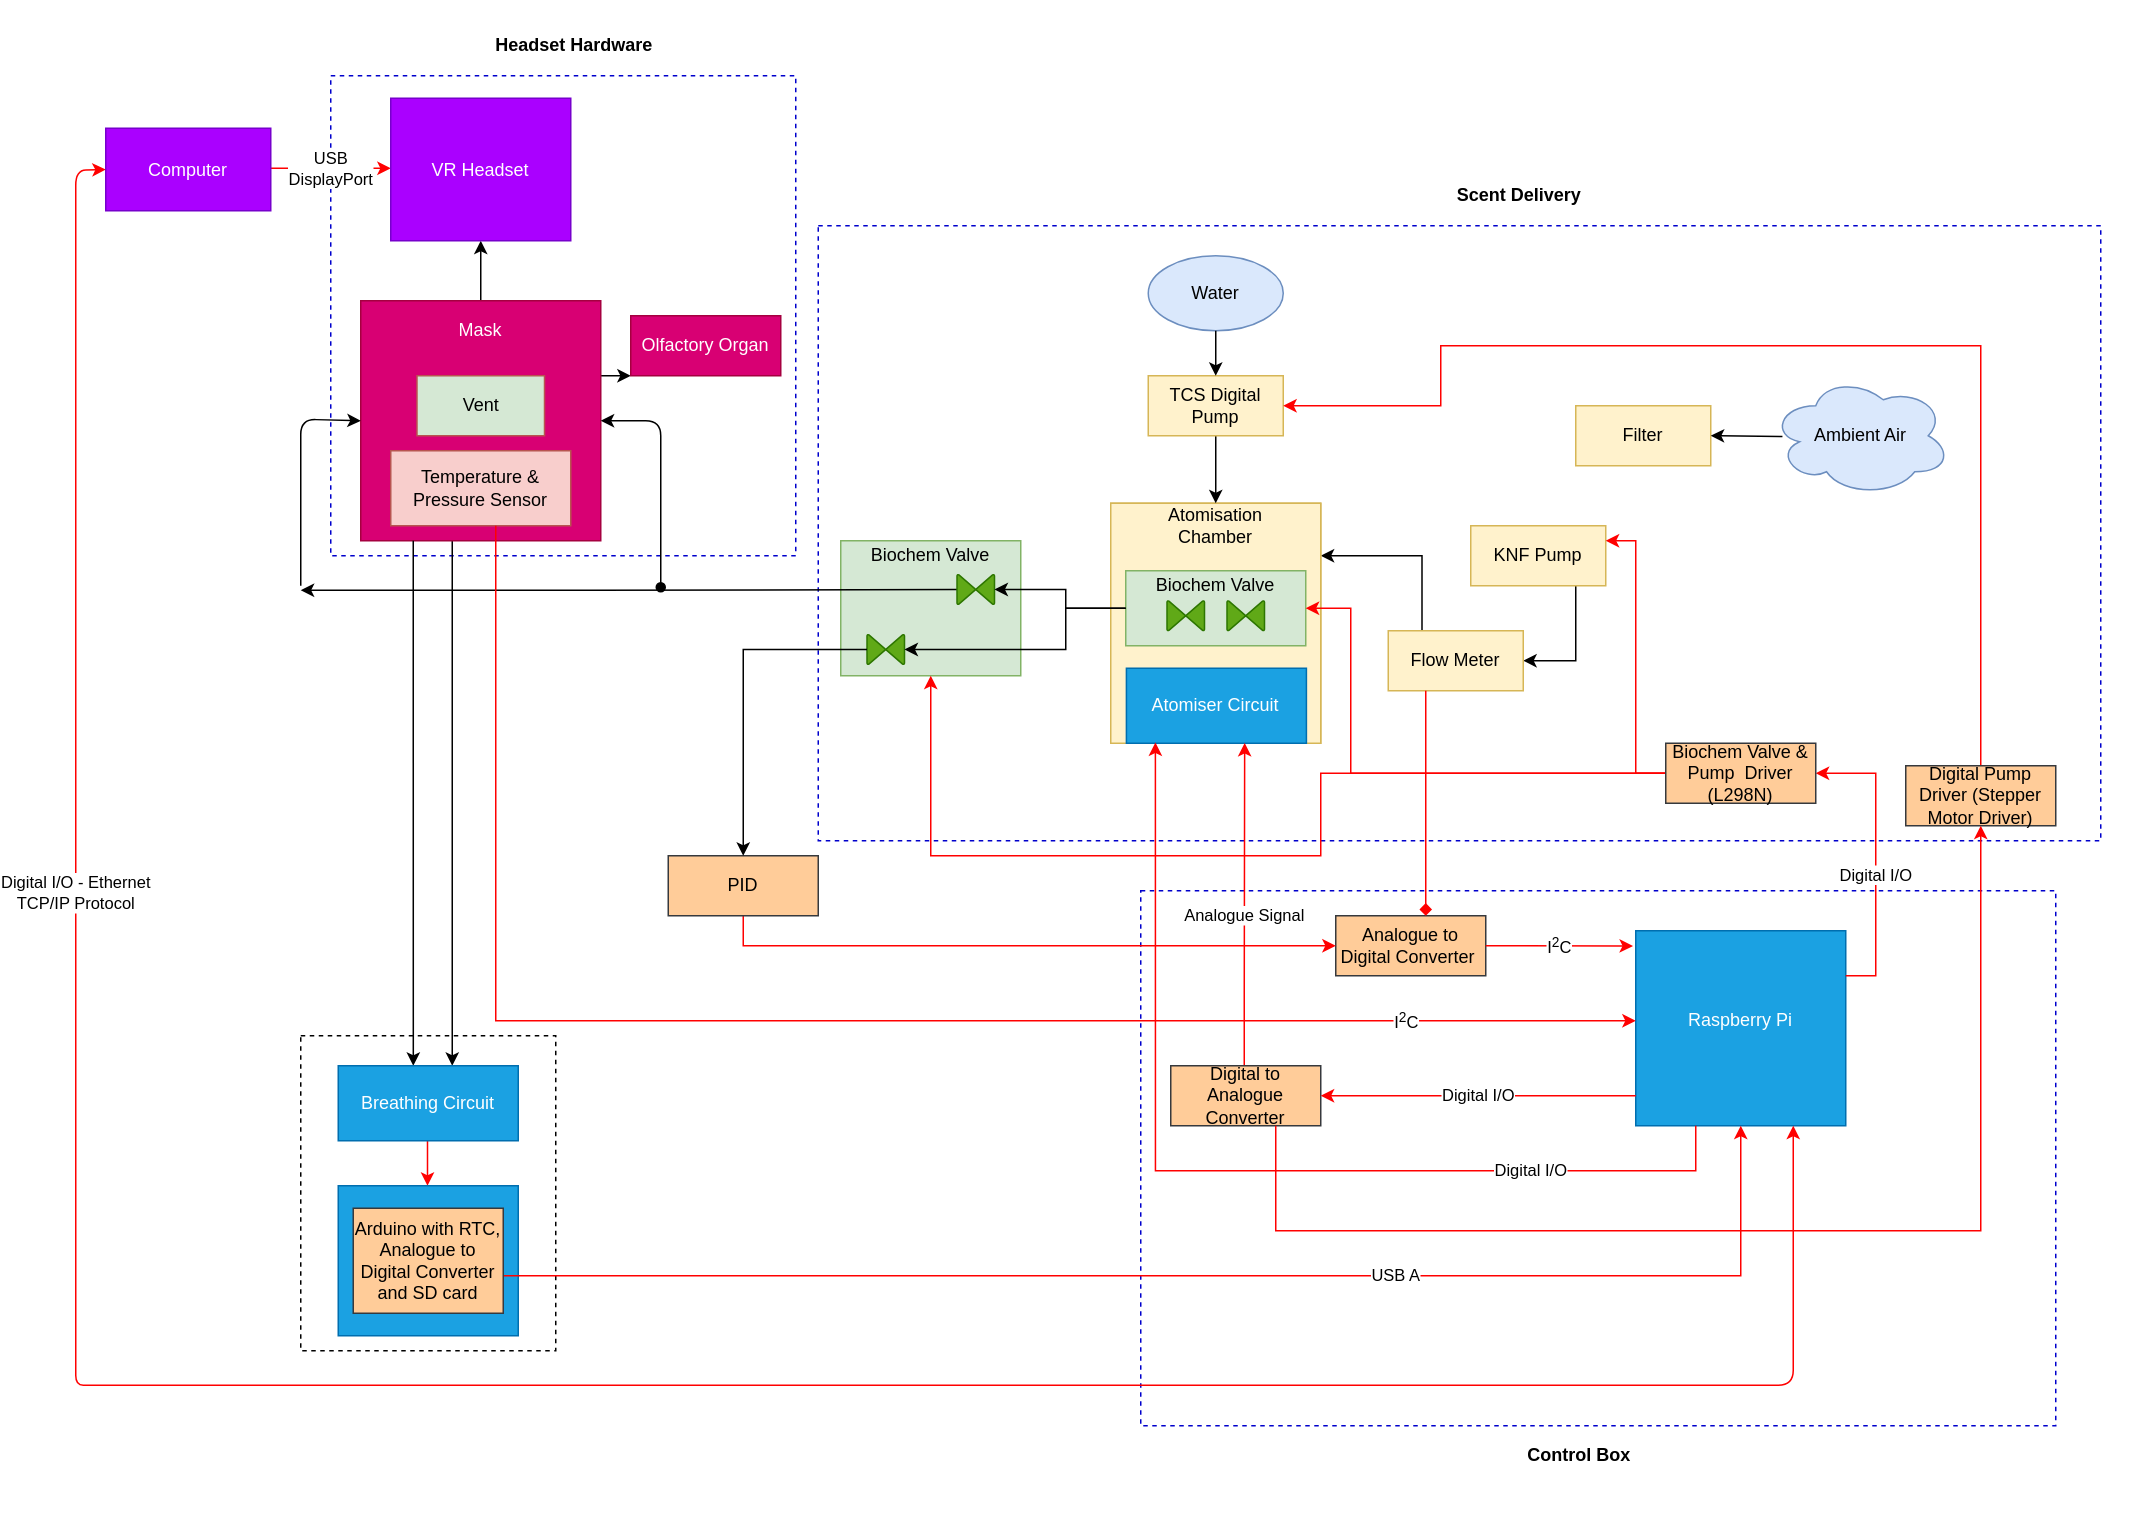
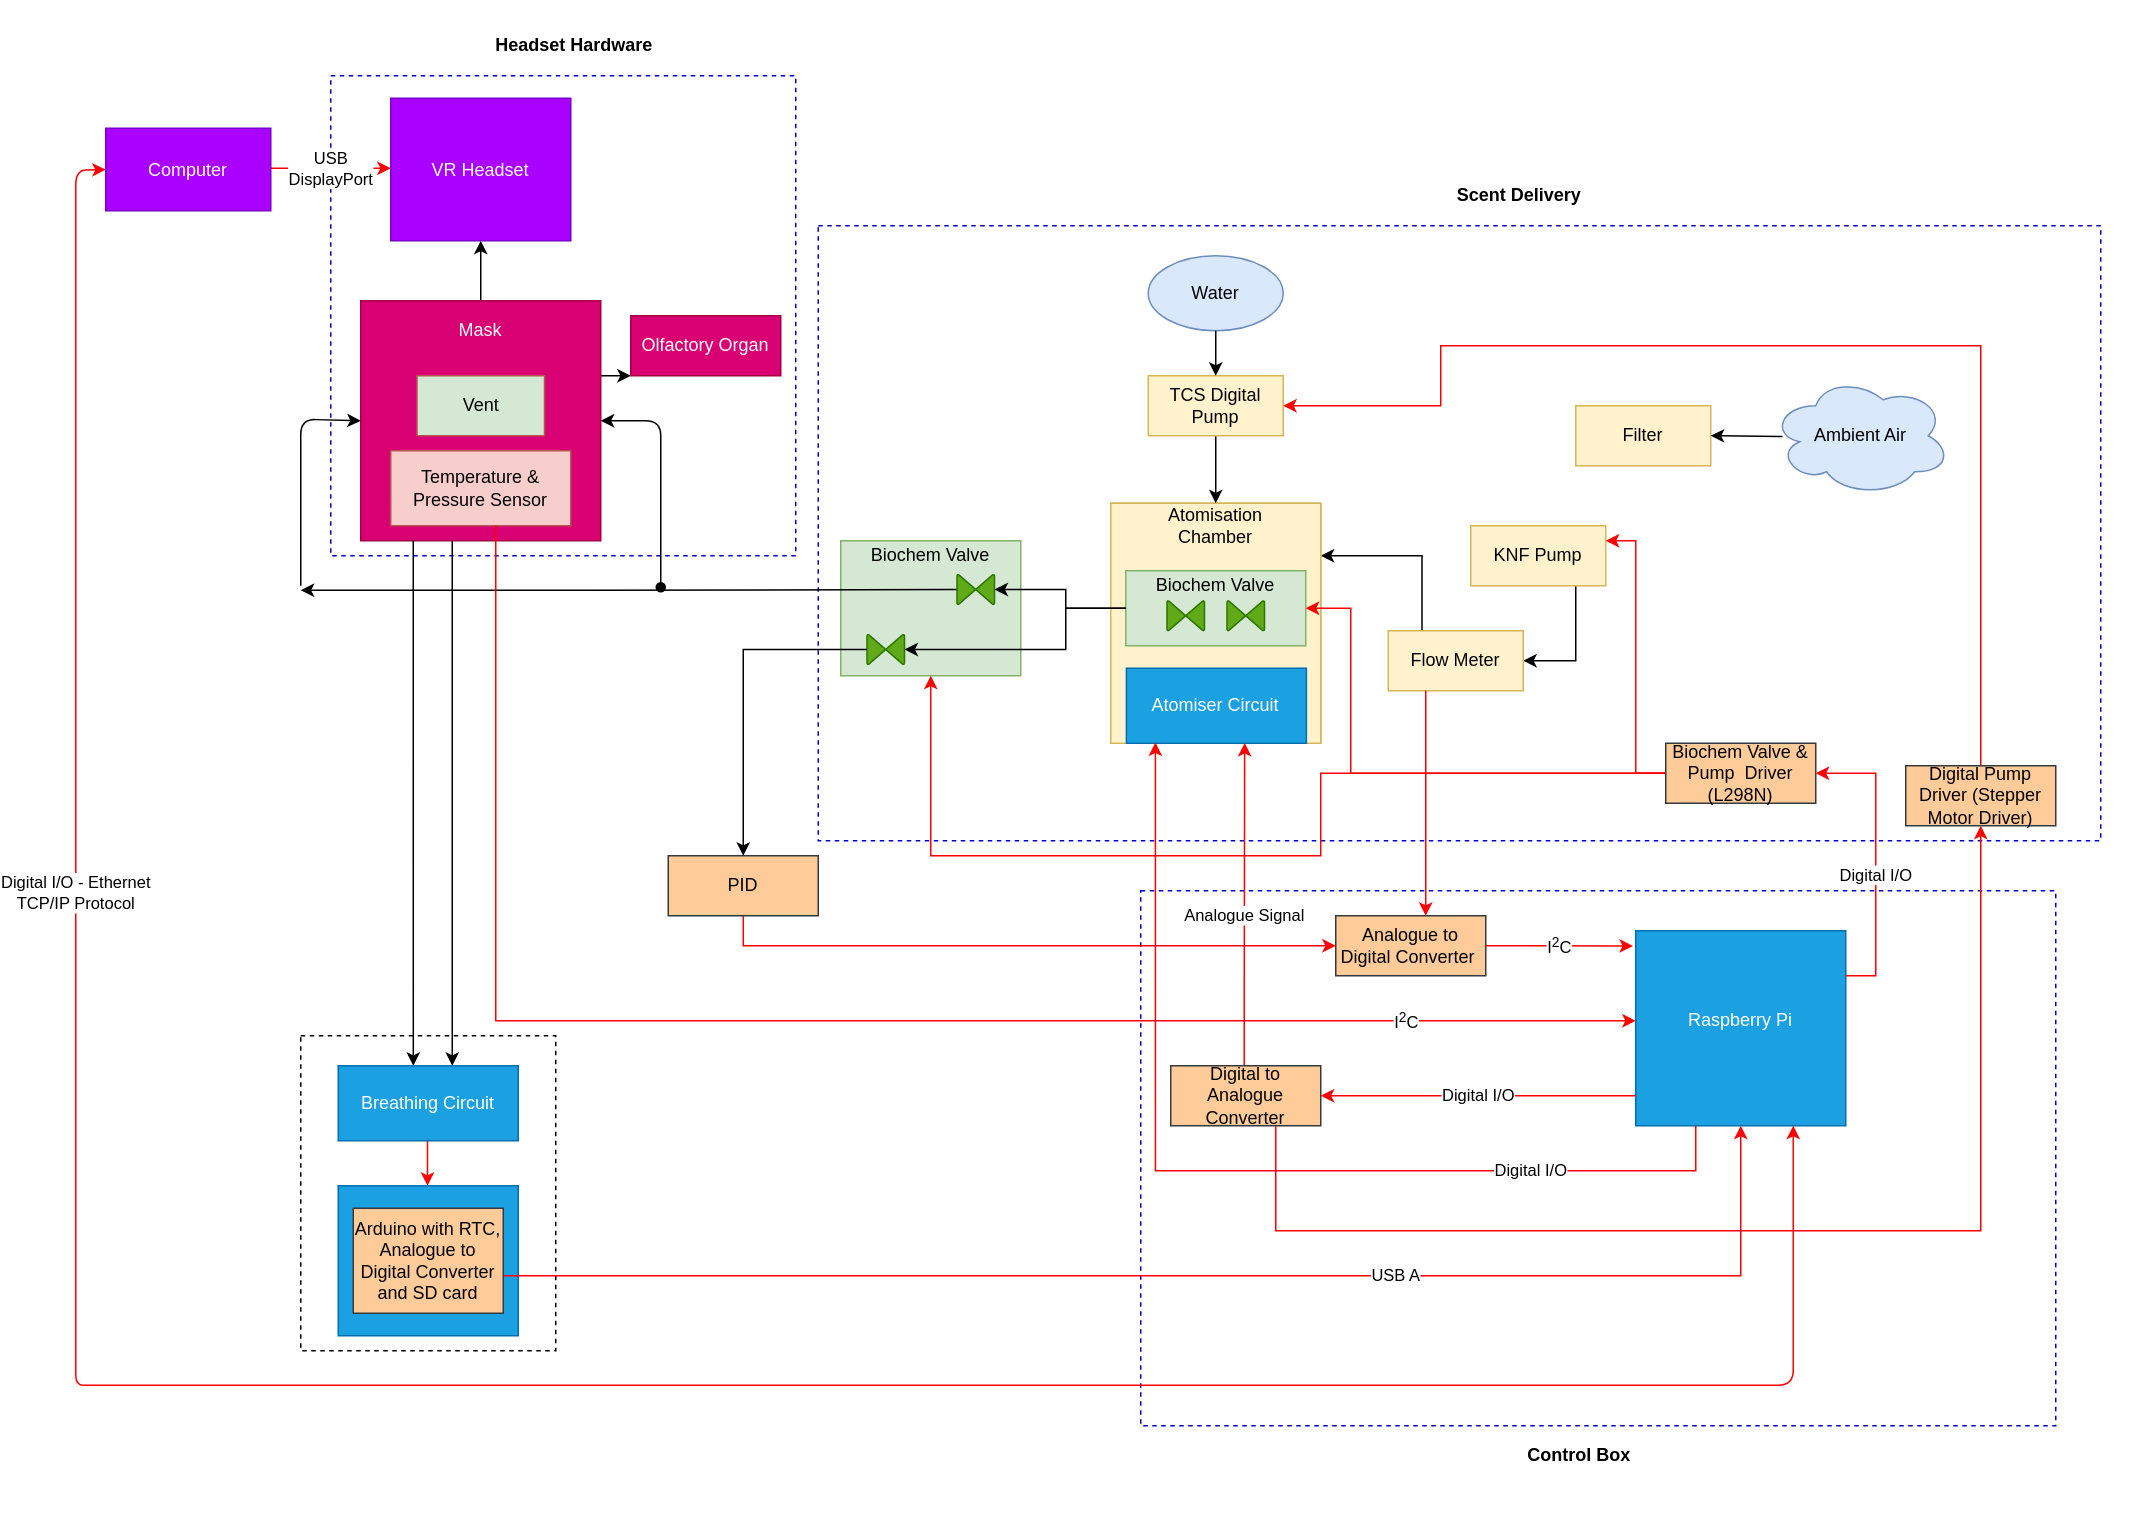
(1426, 903) -> (1426, 904)
